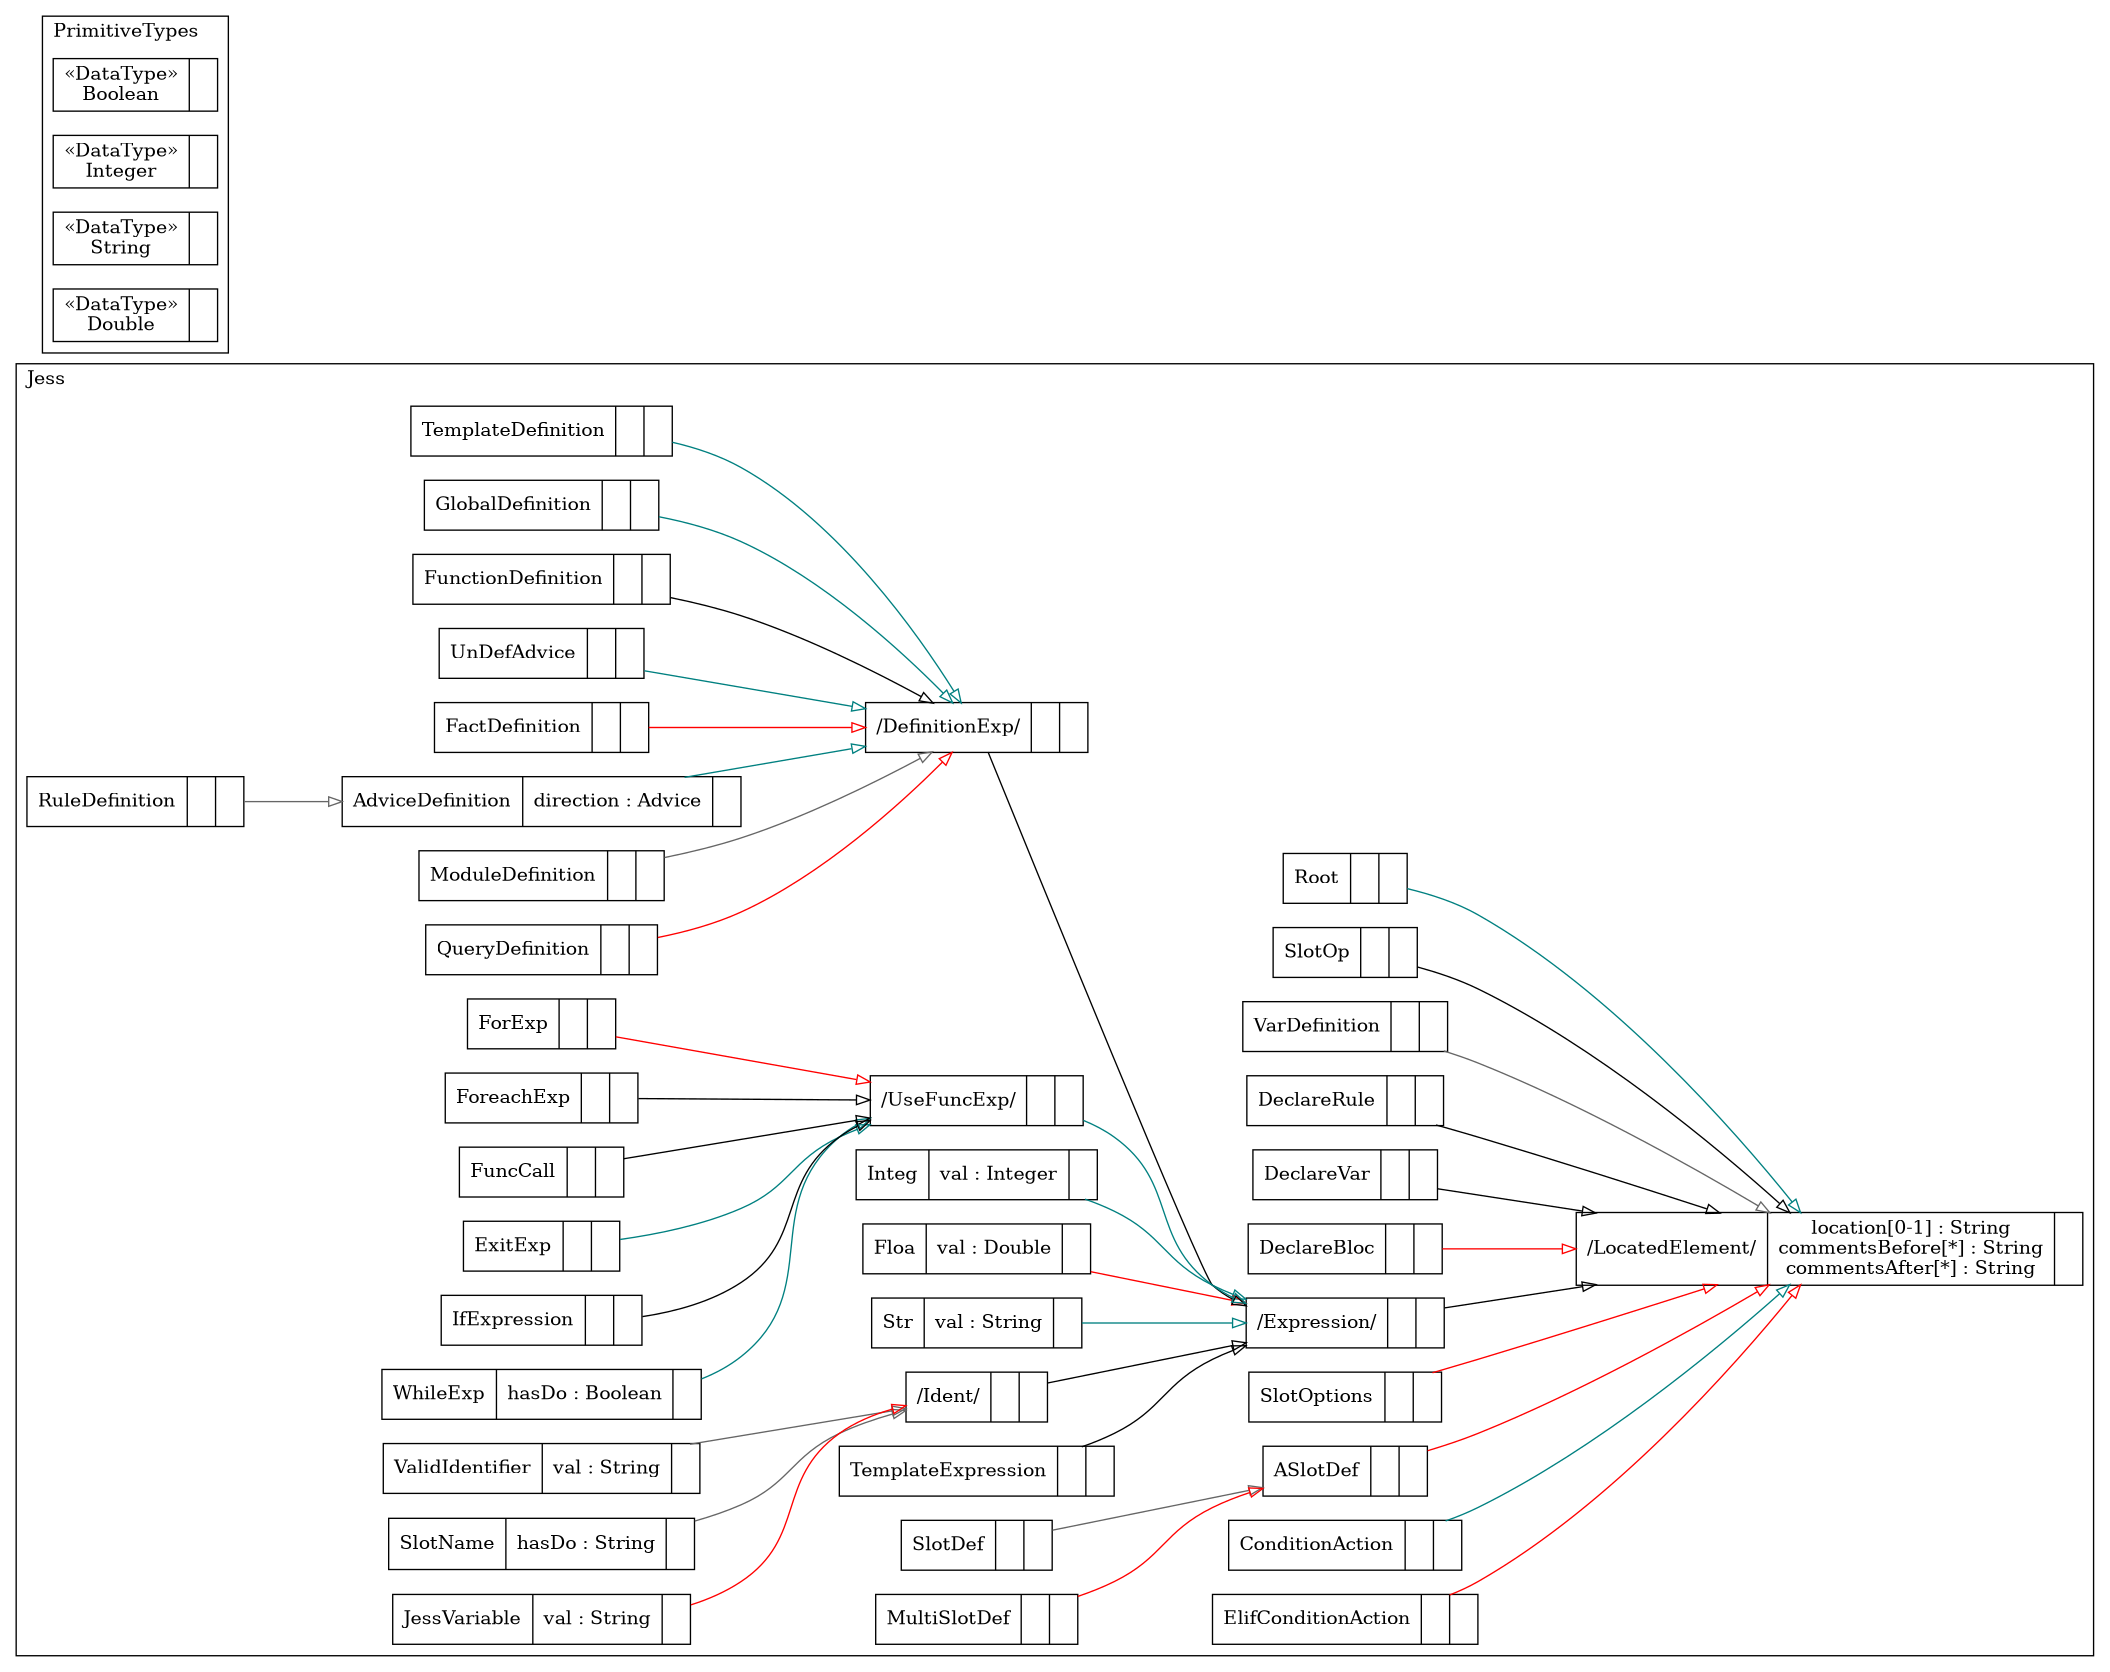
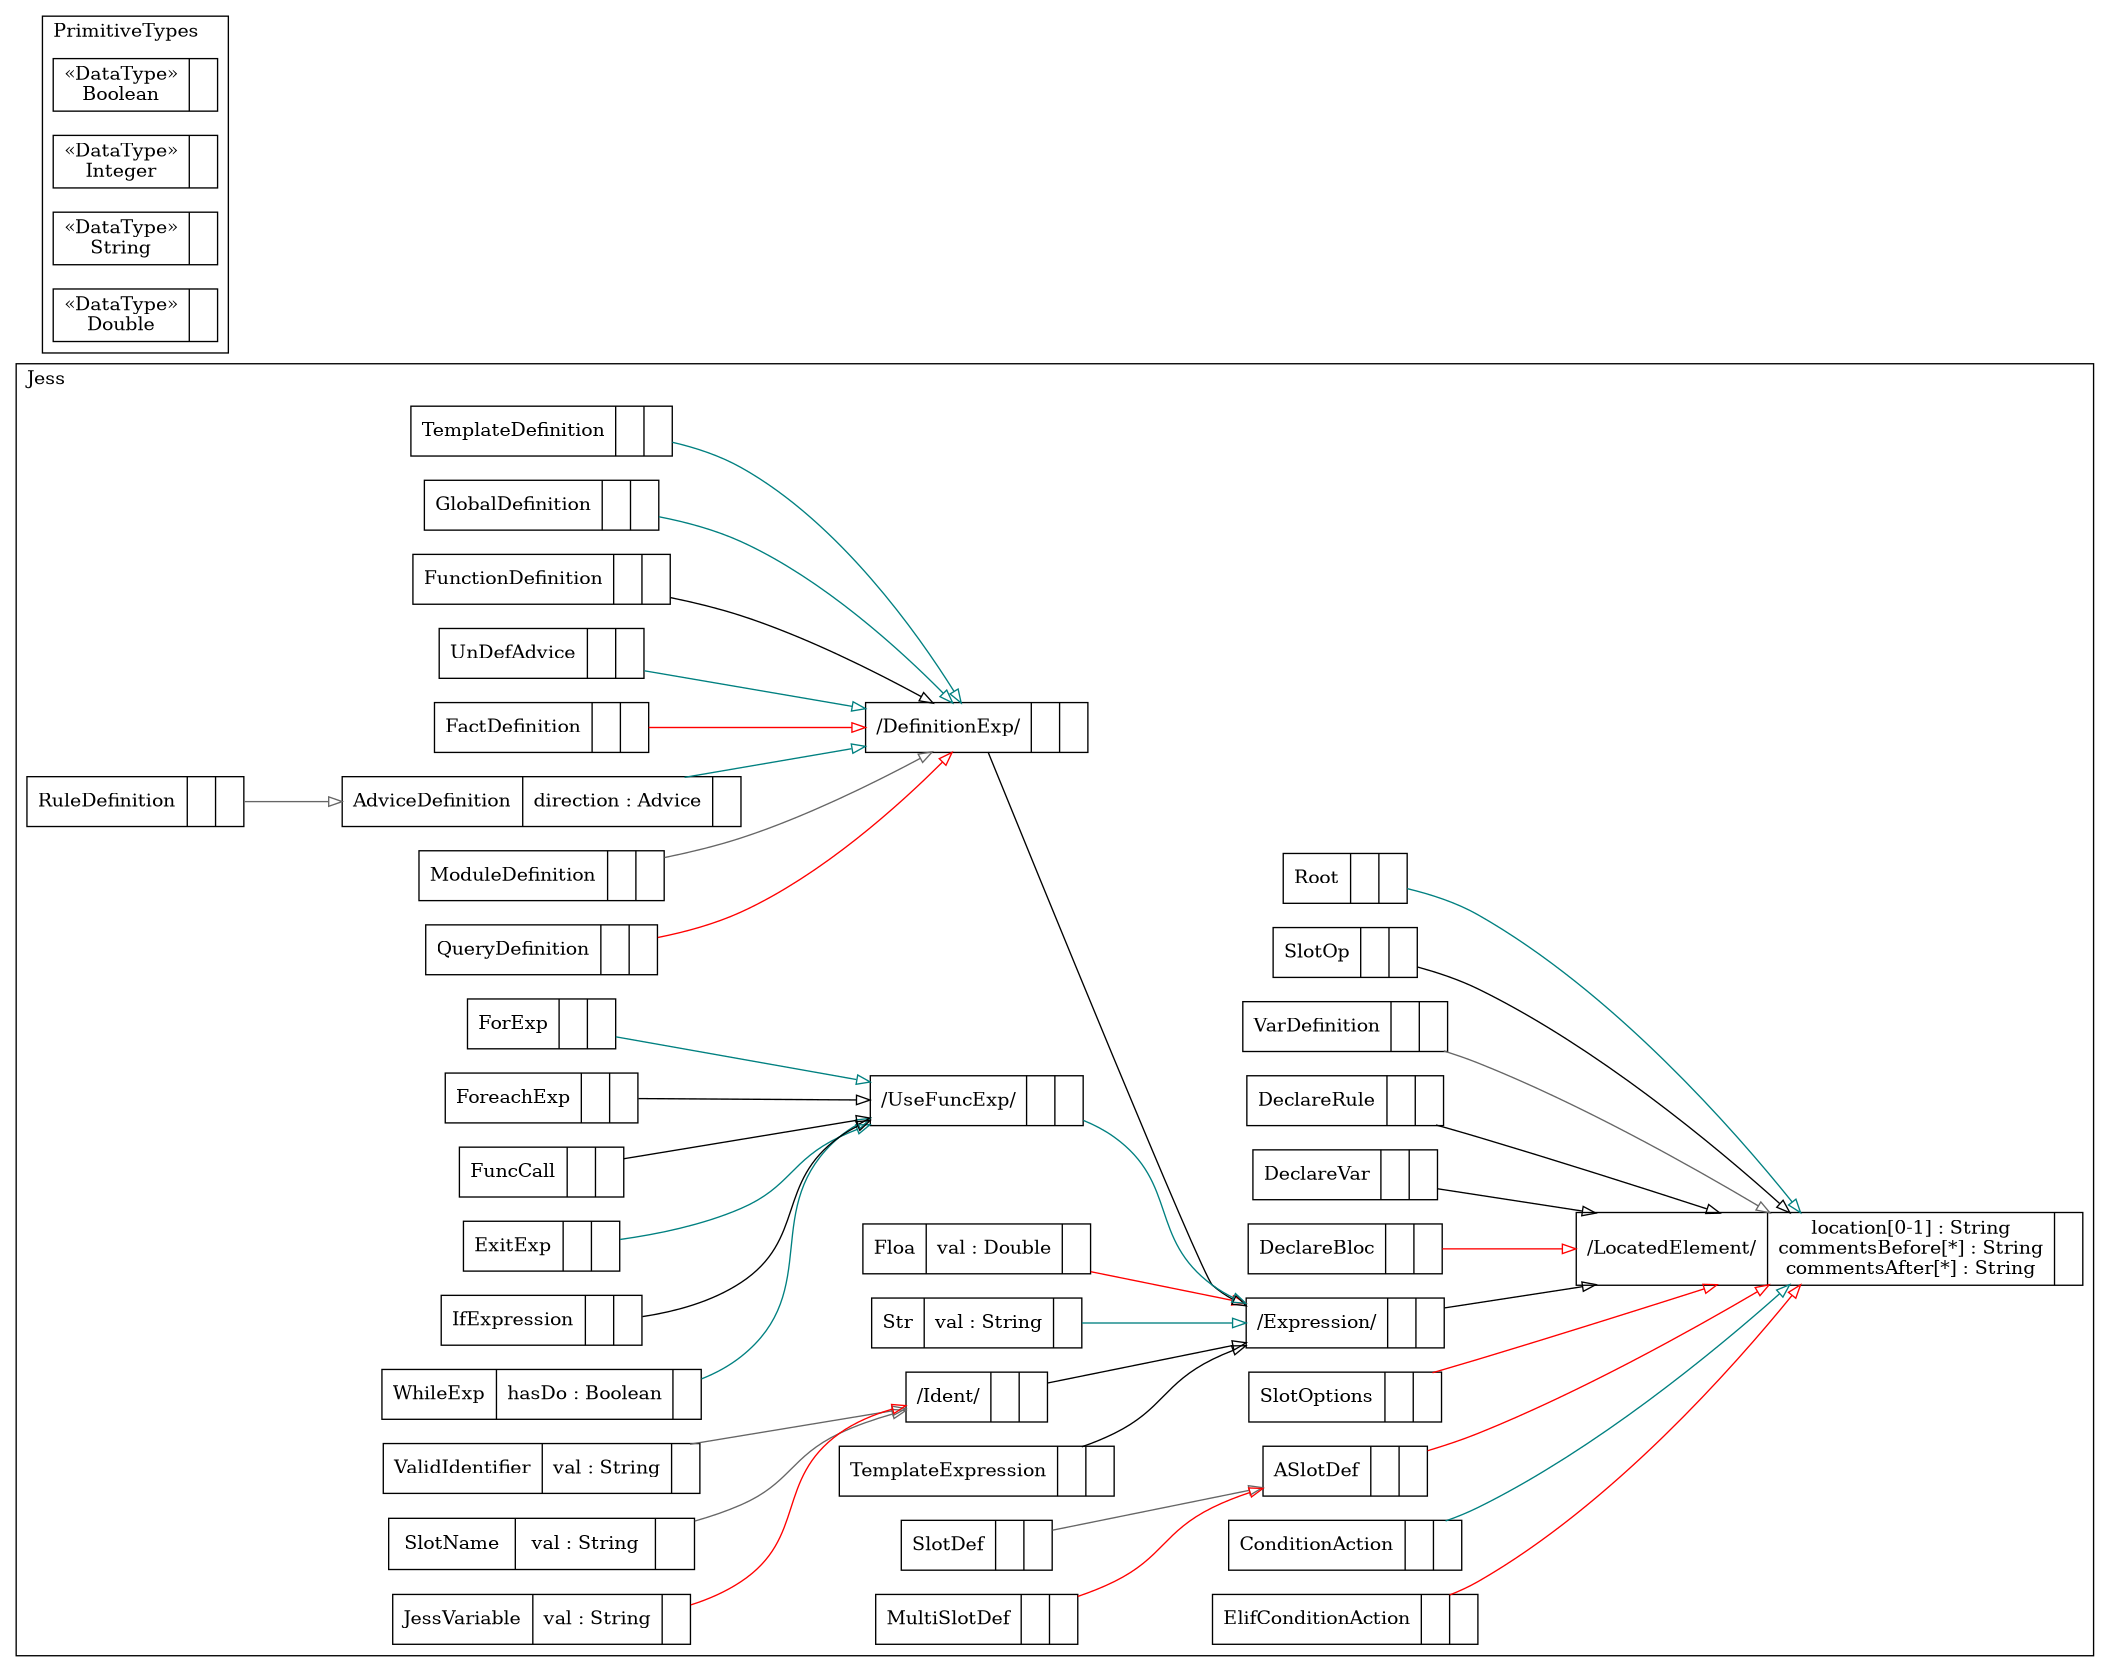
(736, 1058) -> (736, 1058)
(977, 1175) -> none
(586, 1543) -> (585, 1543)
